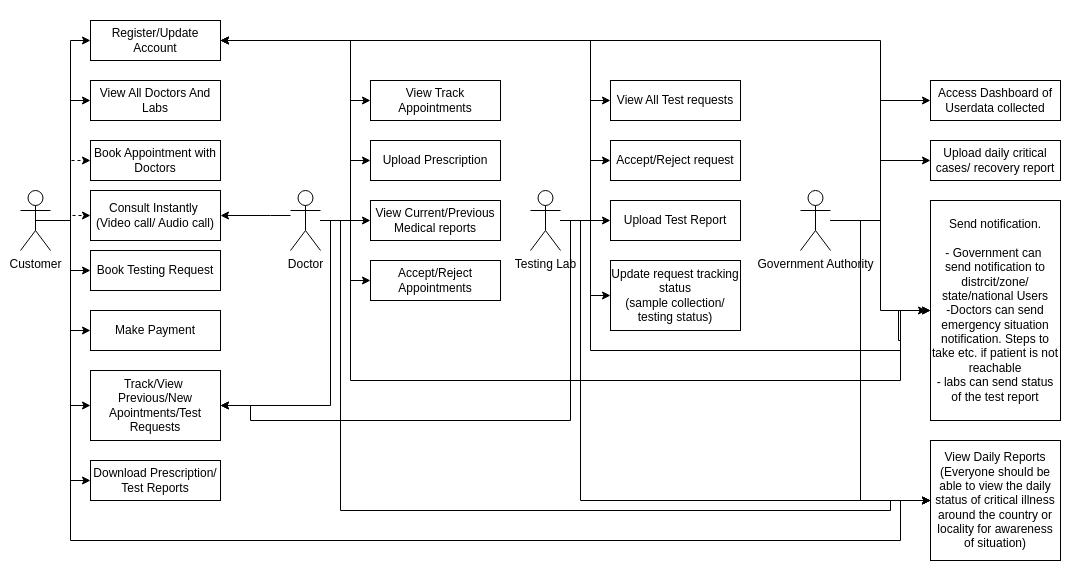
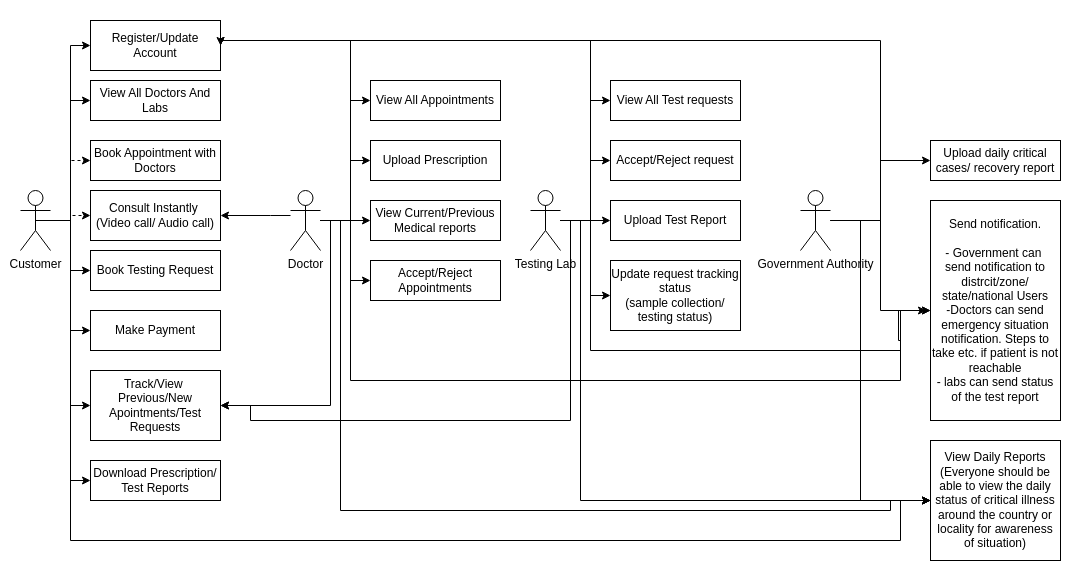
(156, 41) -> (156, 46)
(436, 101) -> (436, 101)
(903, 101) -> none
(996, 101) -> none
